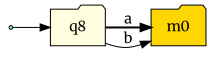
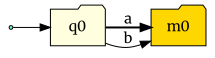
(78, 27) -> (78, 27)
